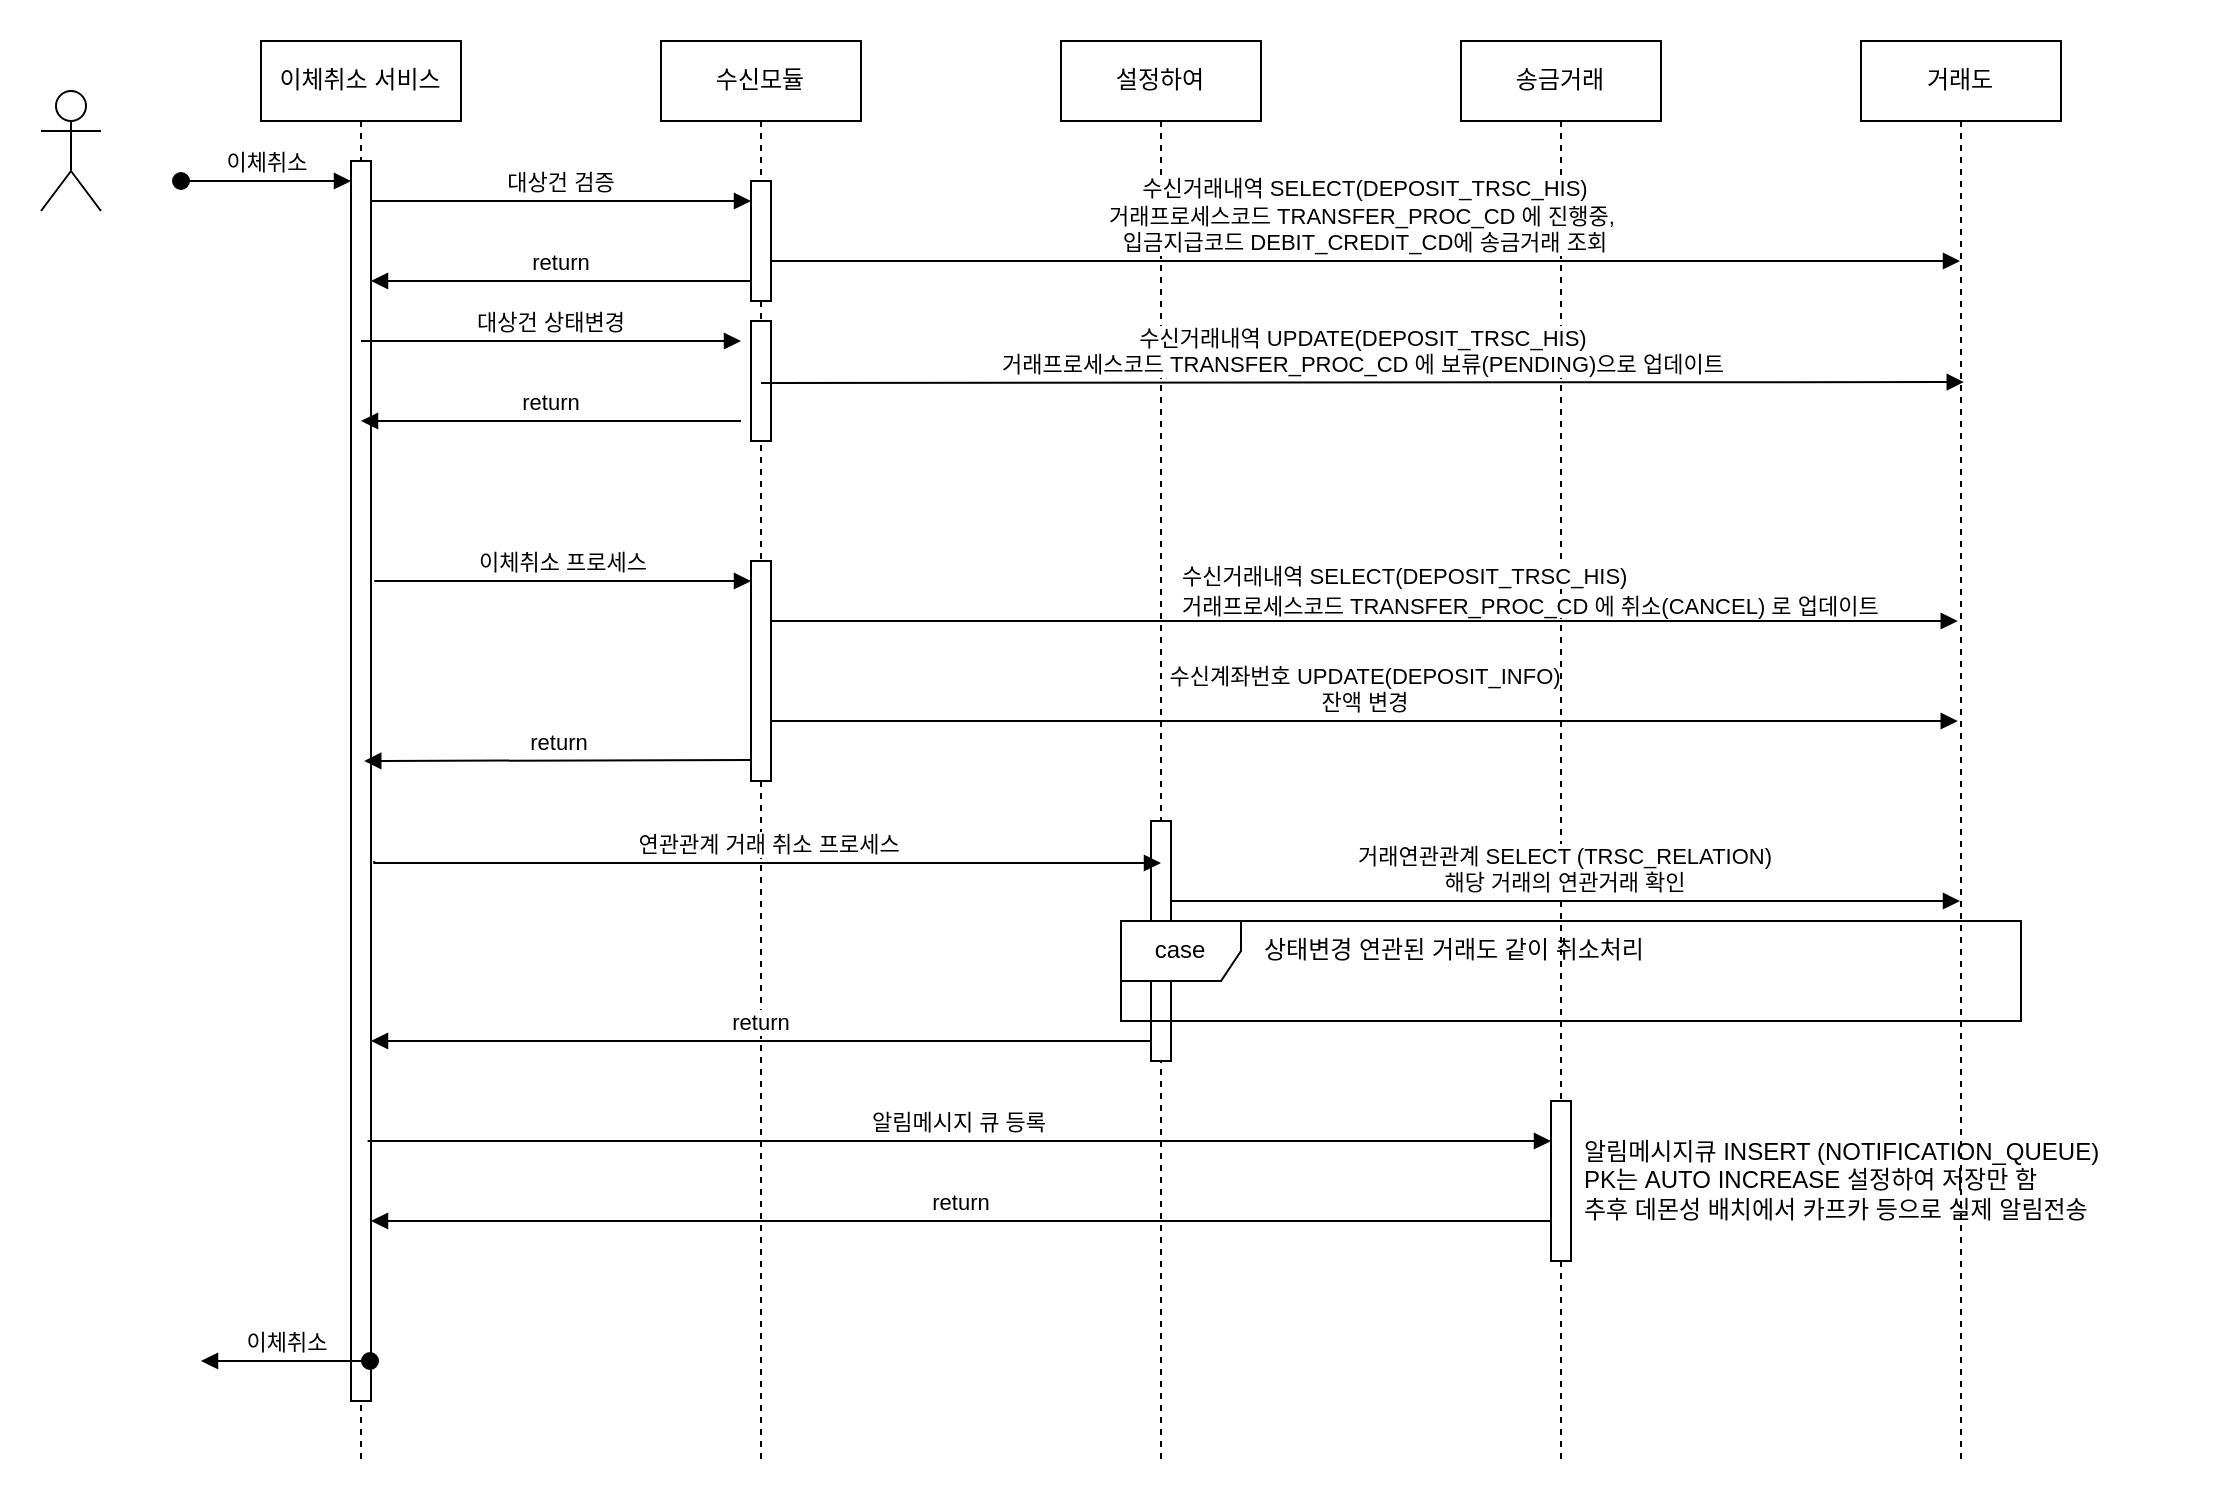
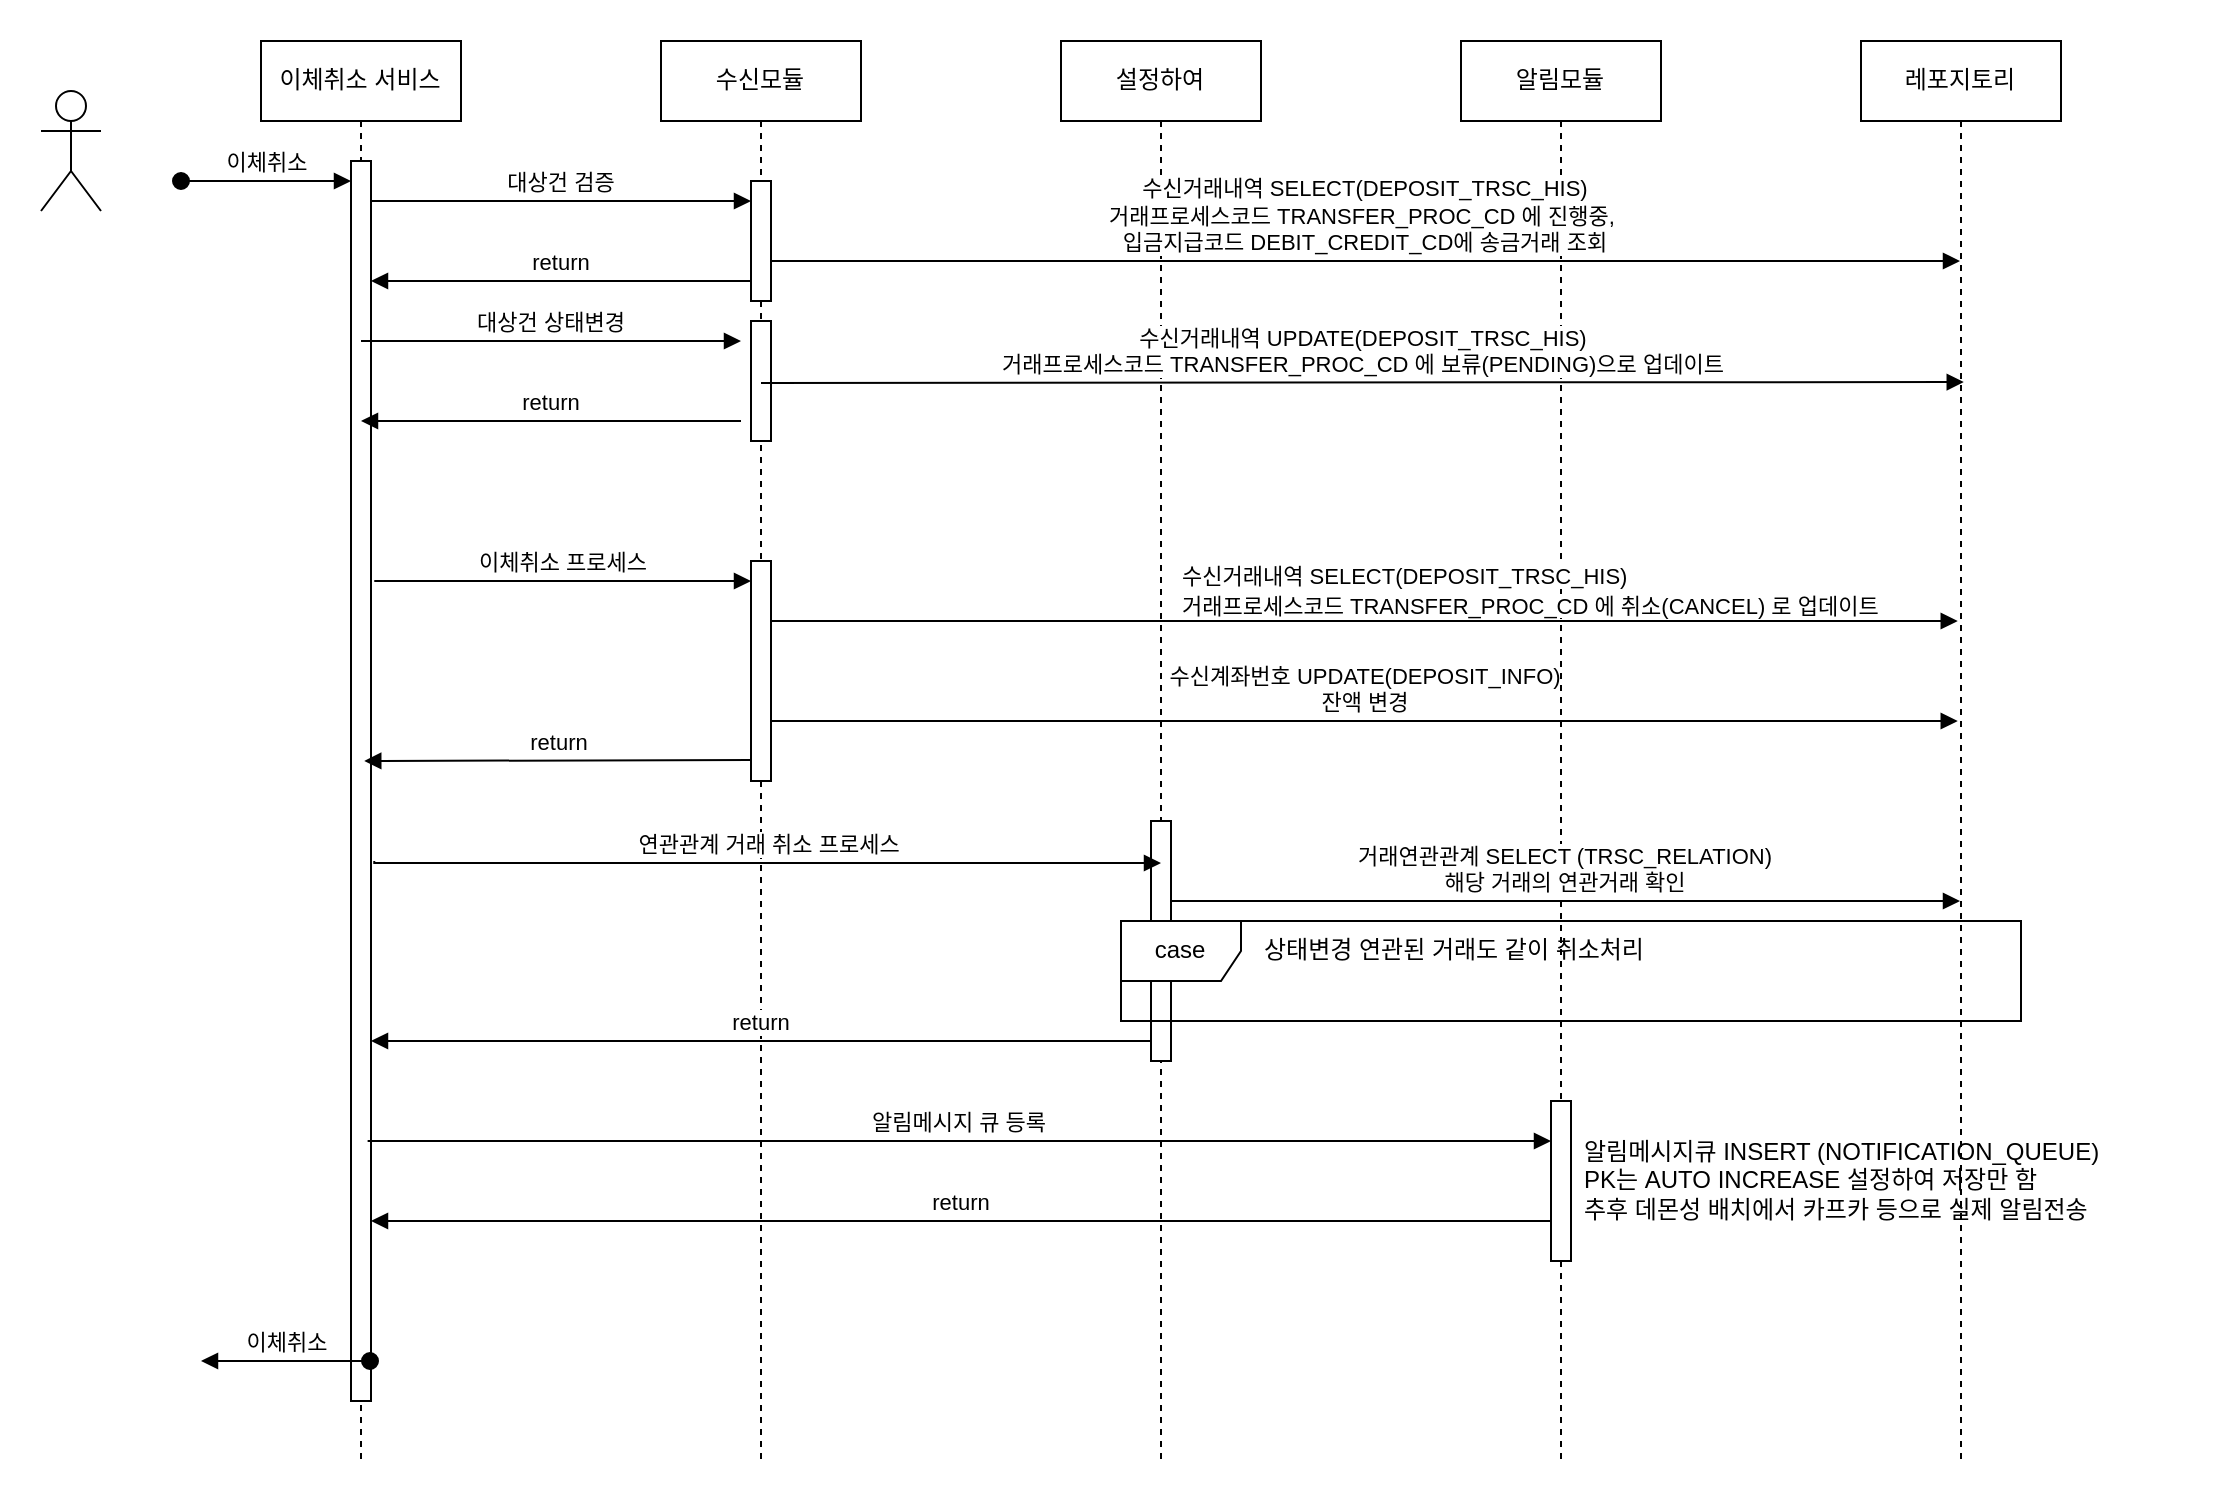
(1561, 81) -> (1561, 81)
(1961, 81) -> (1961, 81)
